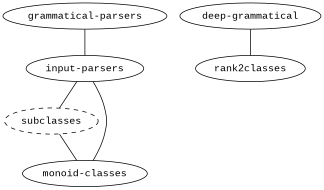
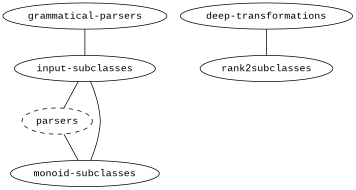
(250, 16) -> (266, 16)
(85, 69) -> (85, 69)
(250, 69) -> (266, 69)
(51, 121) -> (57, 121)
(85, 174) -> (85, 174)
